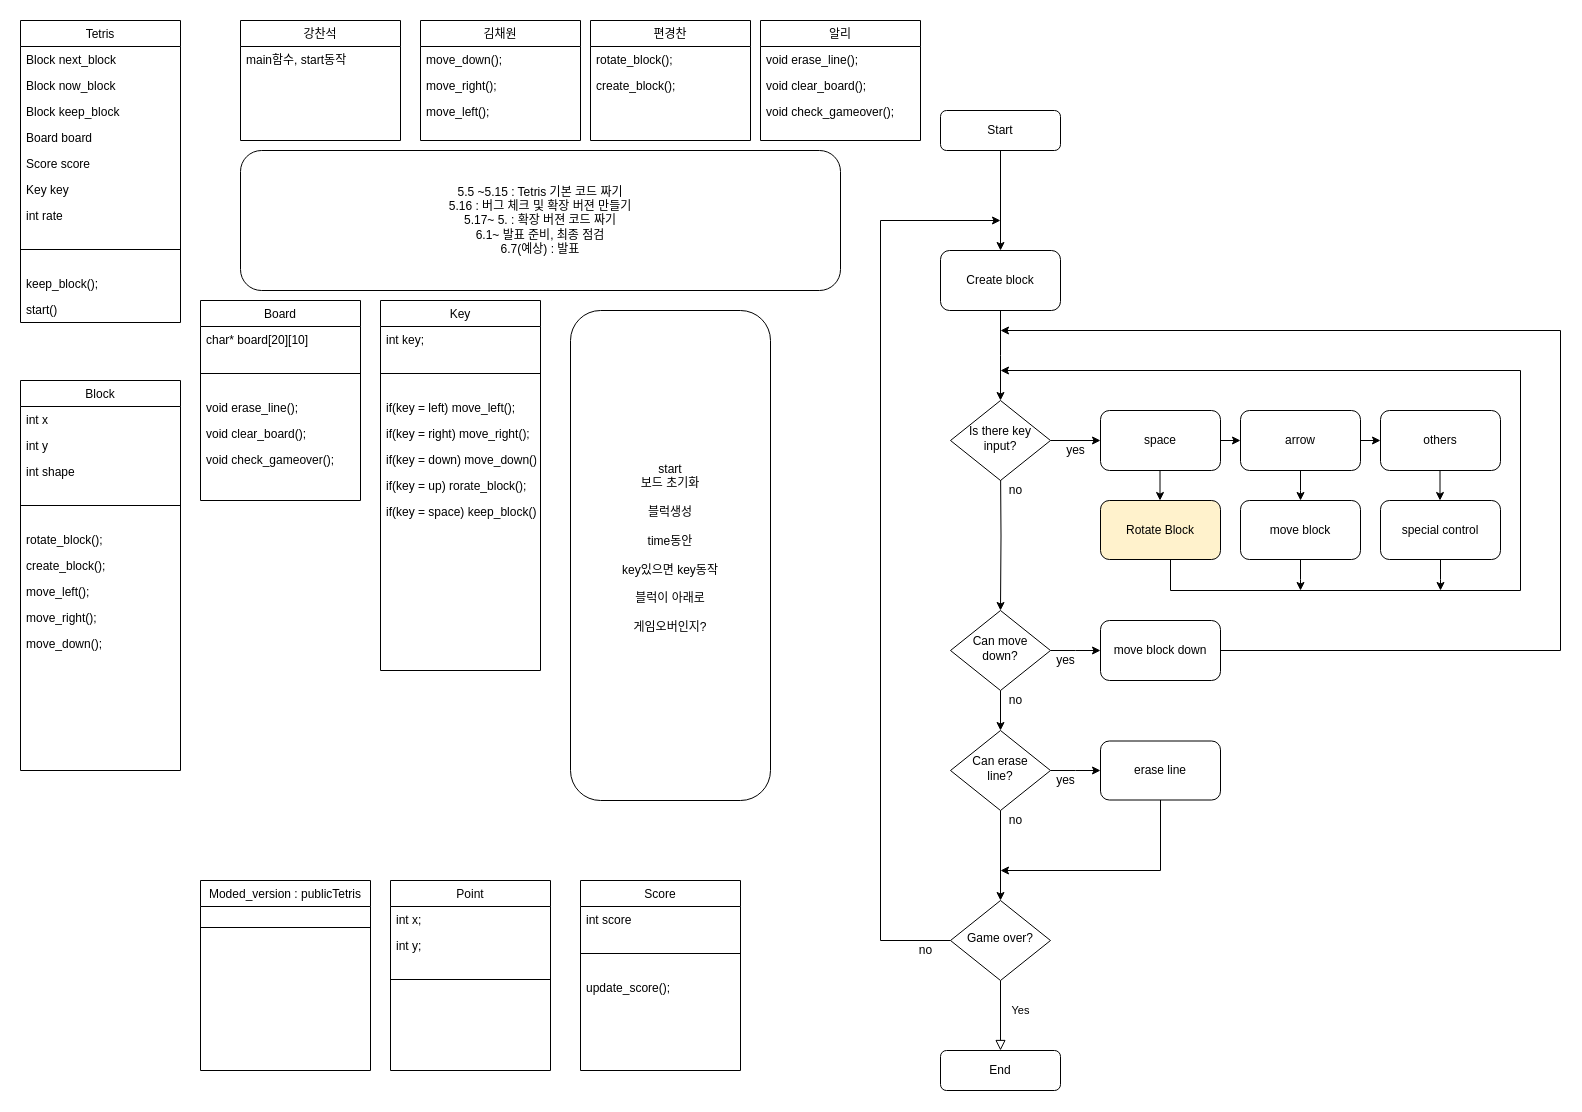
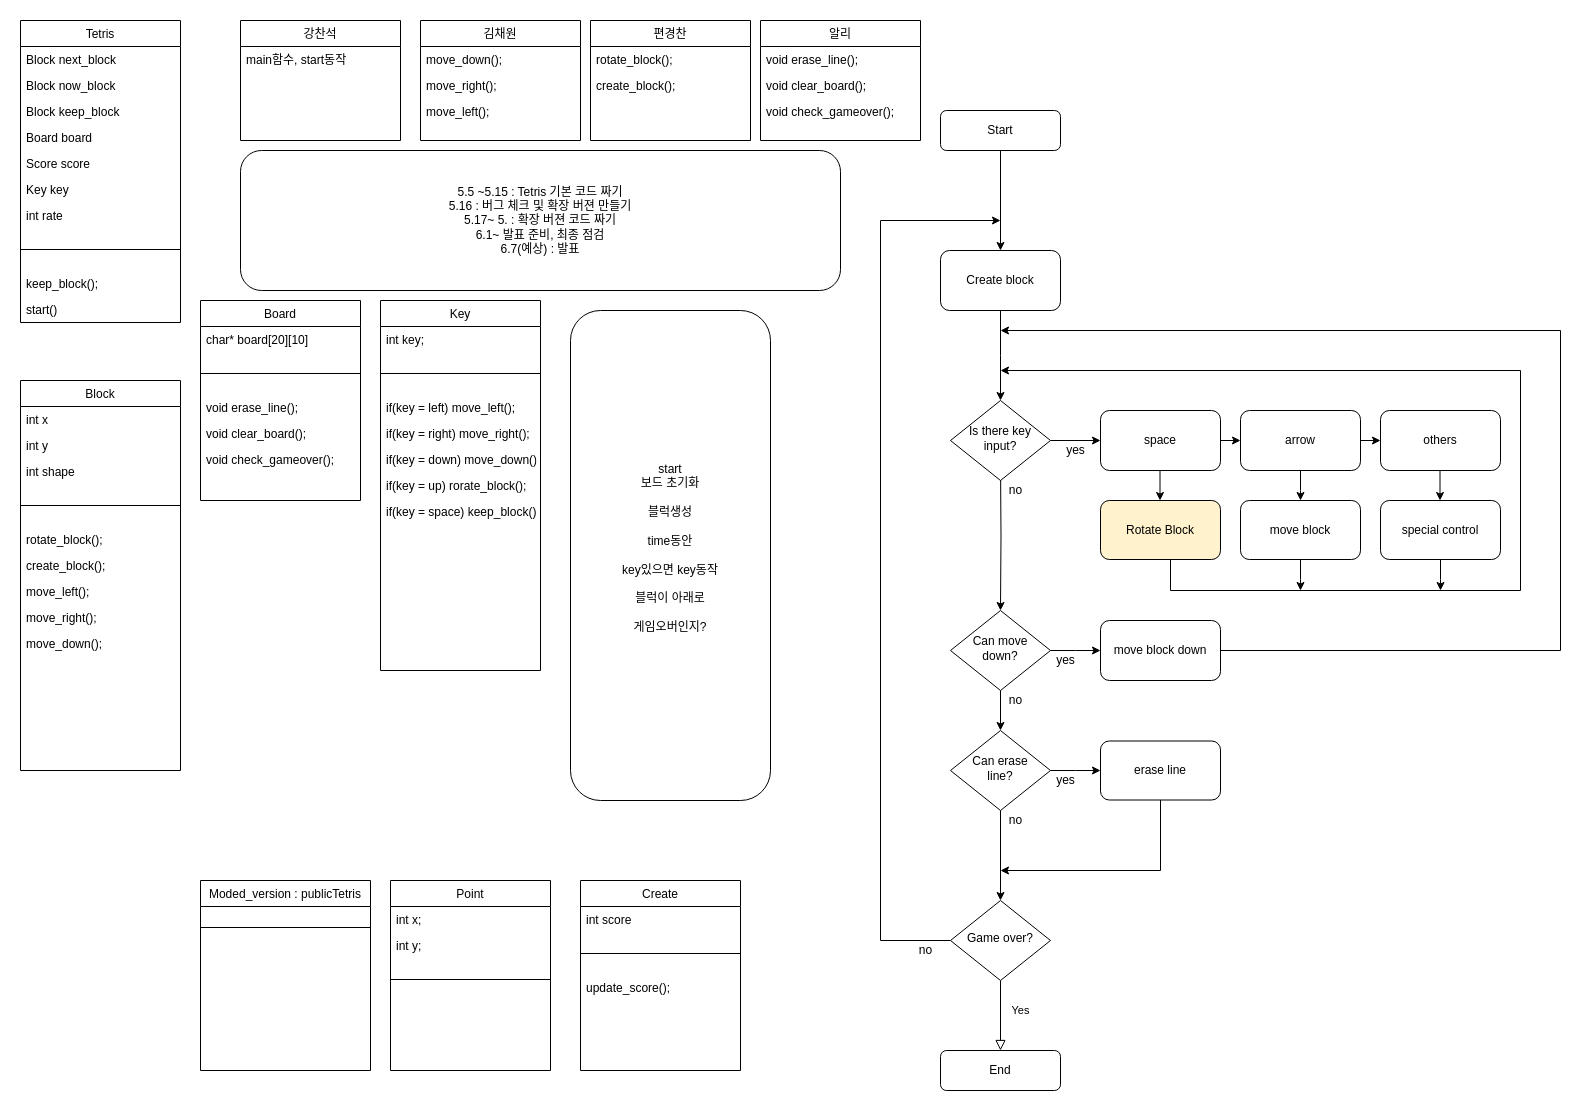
(660, 894) -> (660, 894)
